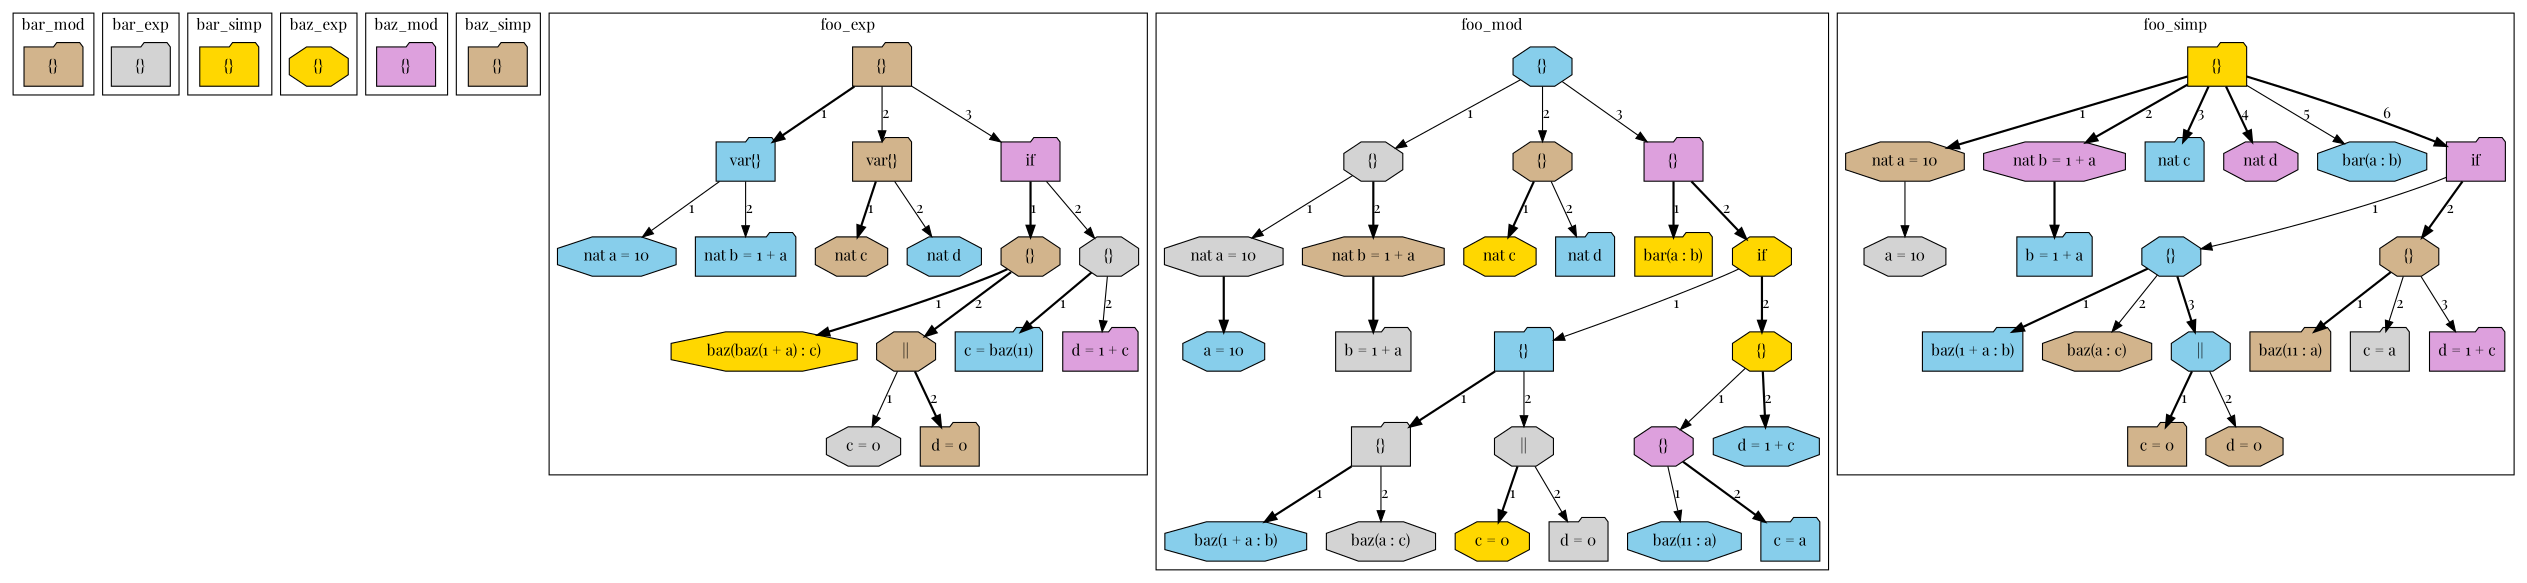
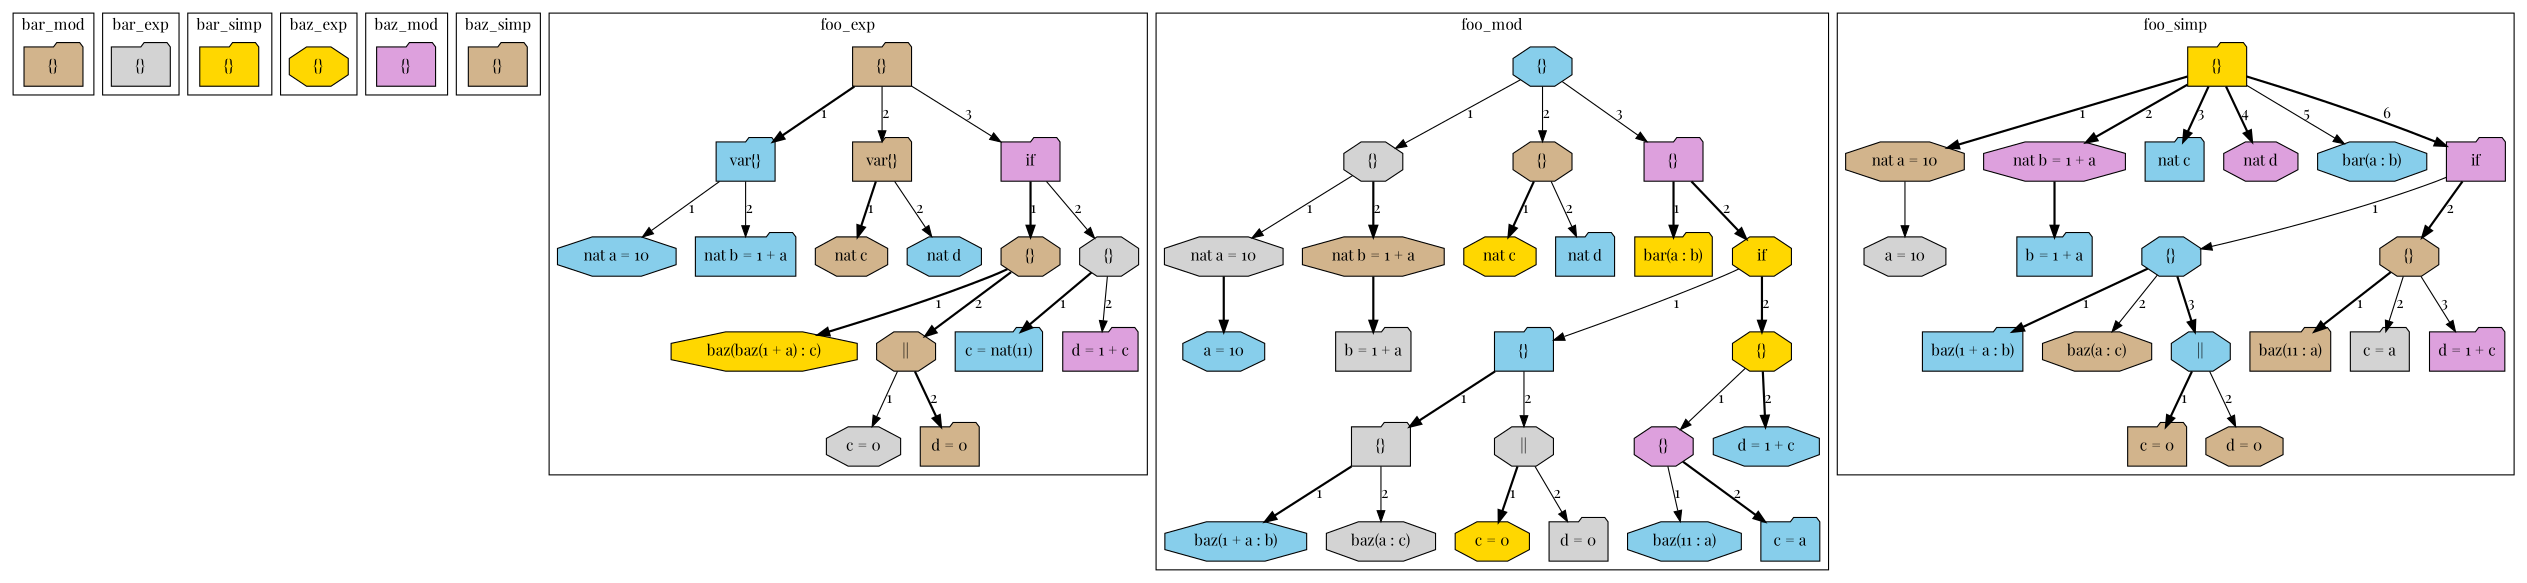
(999, 352) -> (999, 352)
